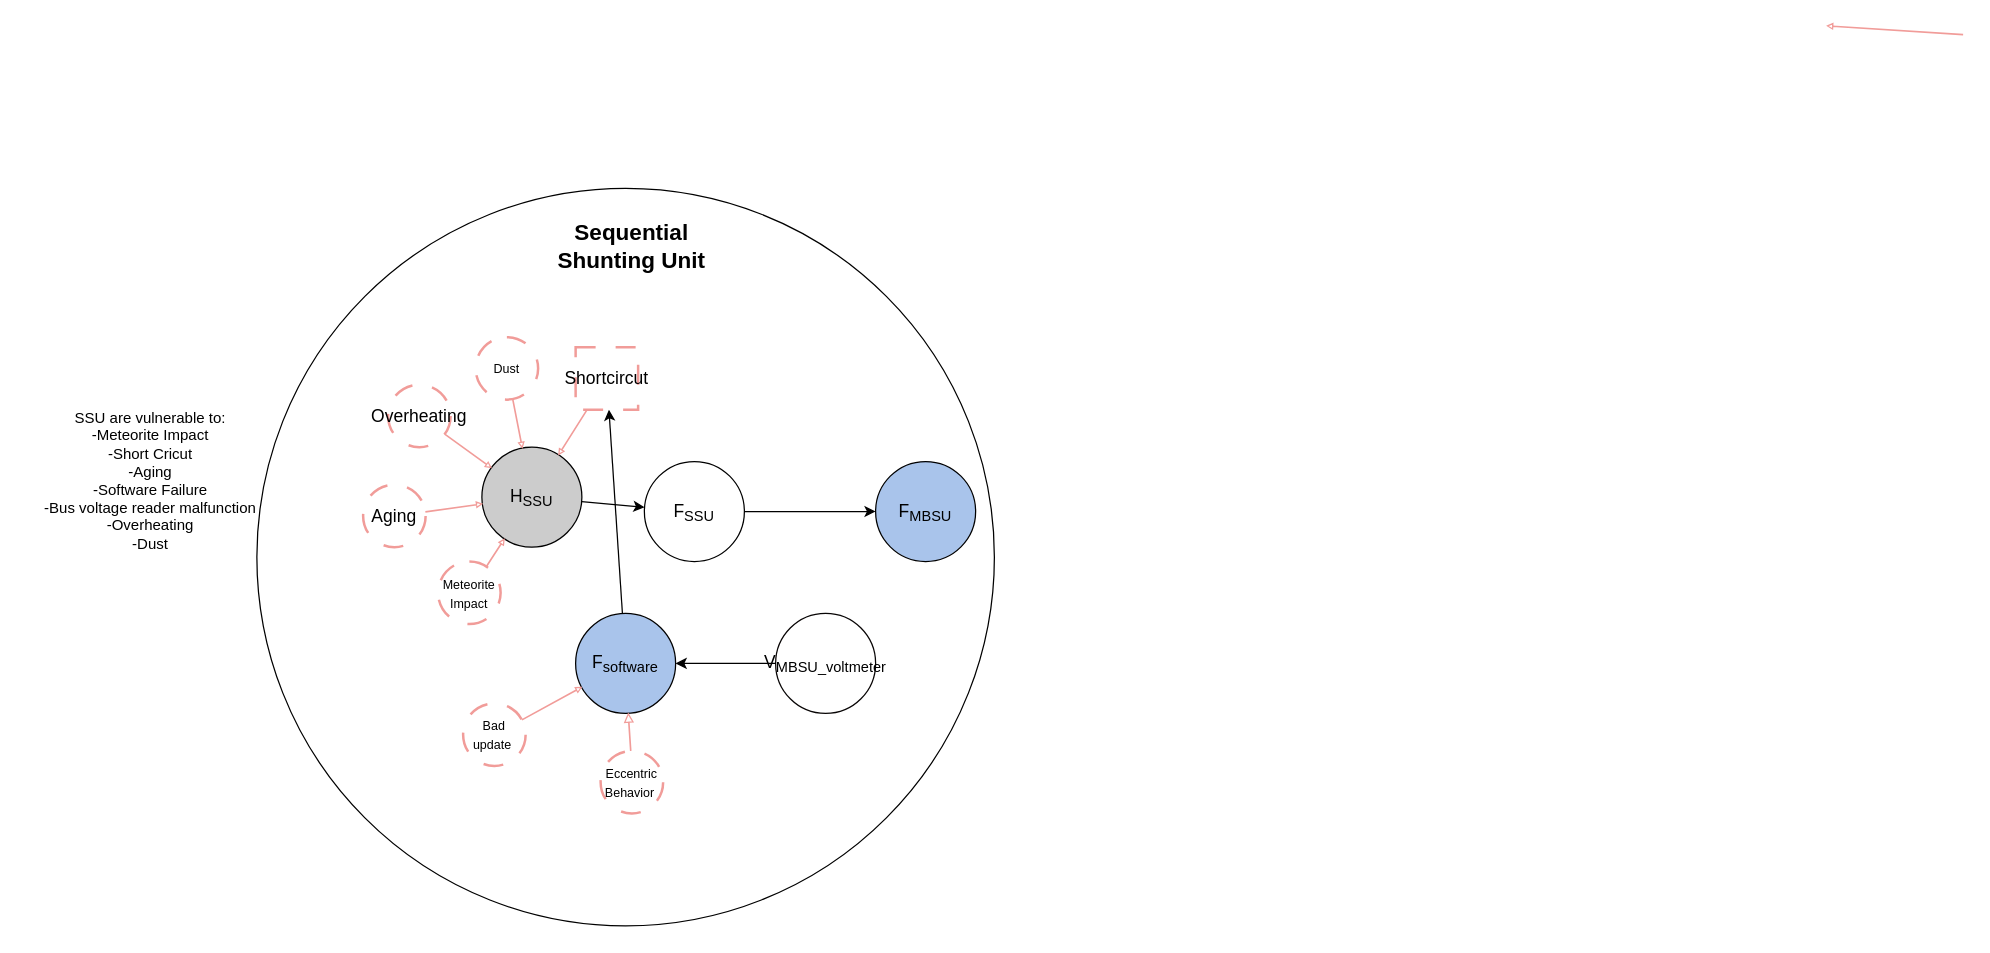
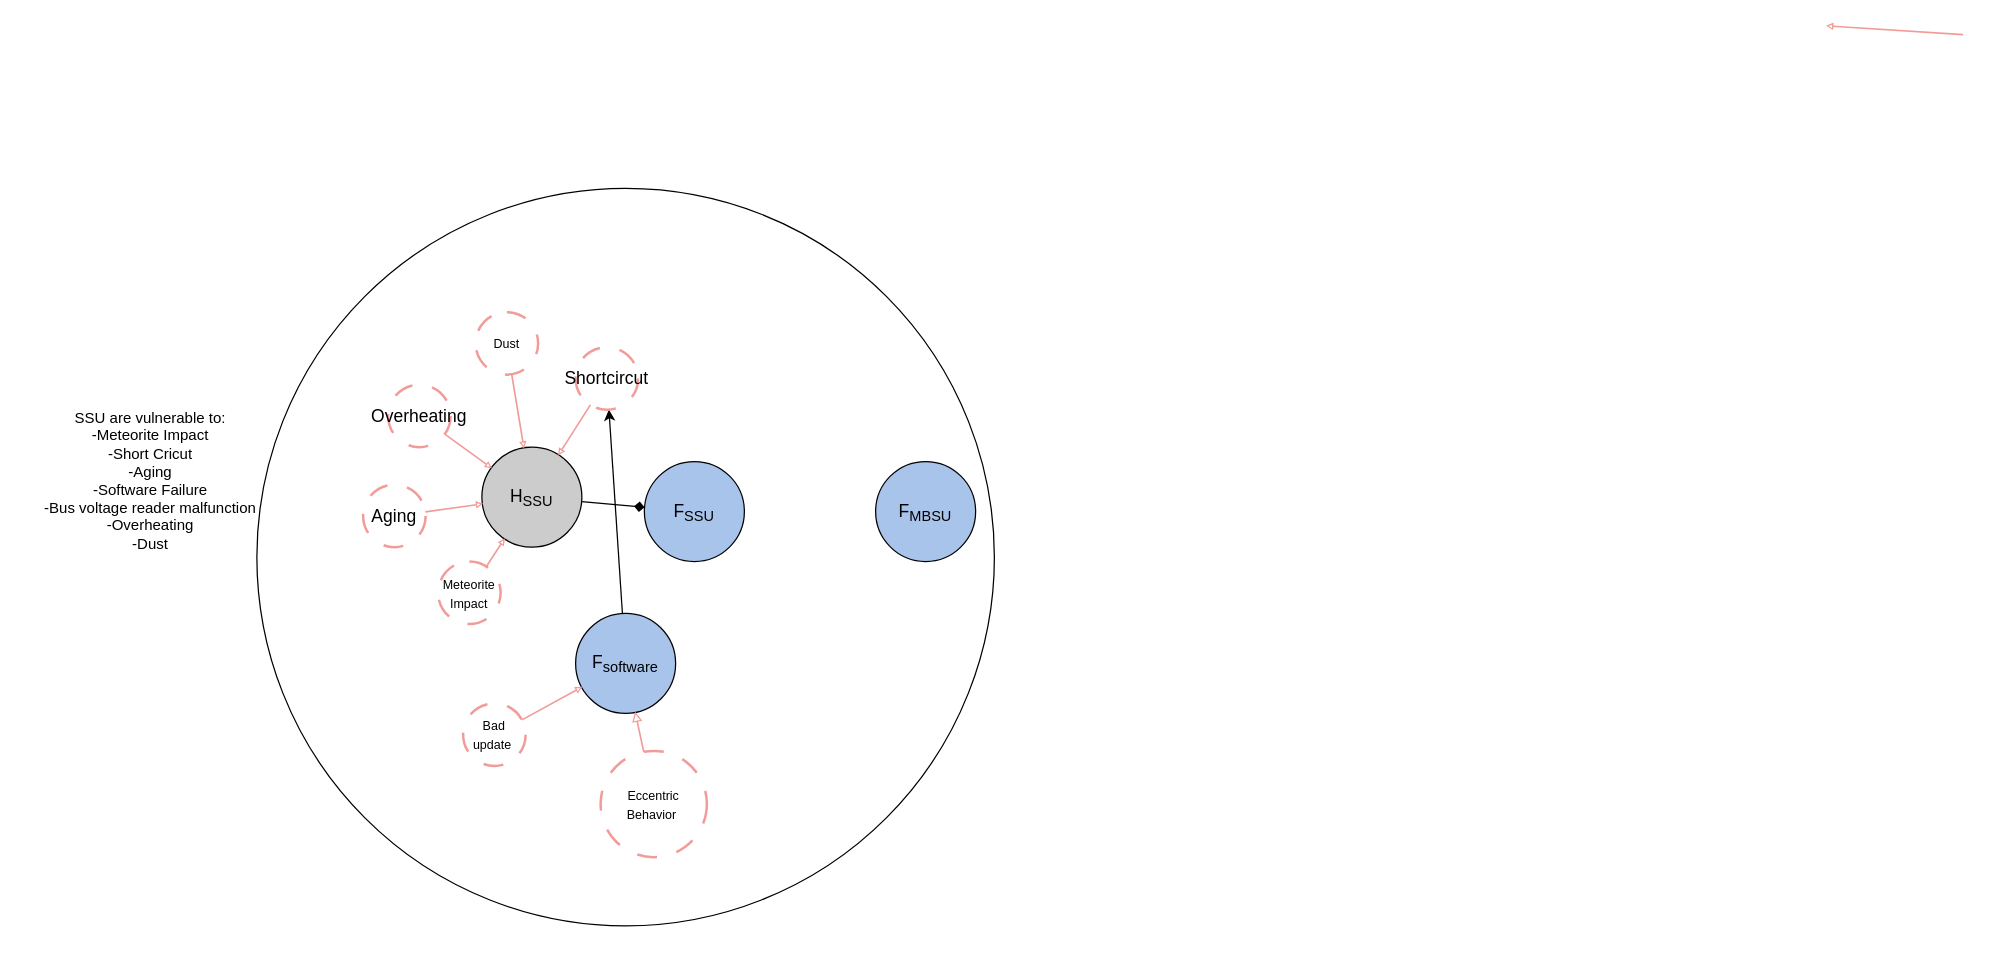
(632, 247) -> none
(507, 368) -> (507, 343)
(607, 378) -> (607, 378)
(635, 506) -> (634, 506)
(694, 511) -> (694, 511)
(806, 511) -> none
(730, 663) -> none
(826, 663) -> none
(632, 782) -> (654, 804)
